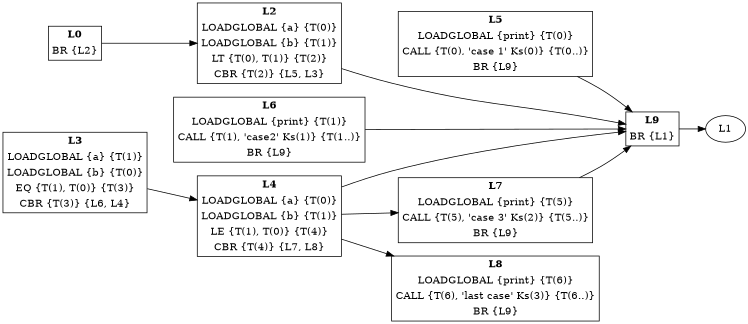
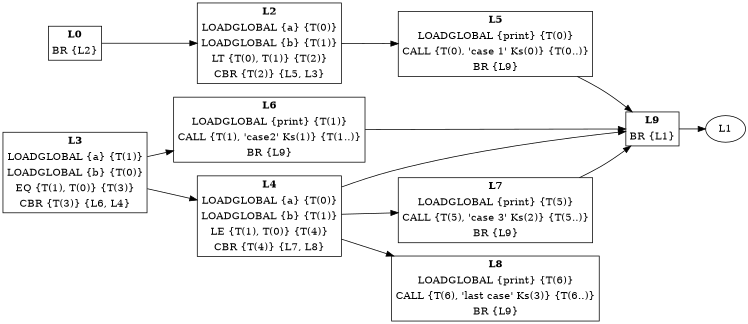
(479, 101) -> (366, 44)
none -> (157, 155)
